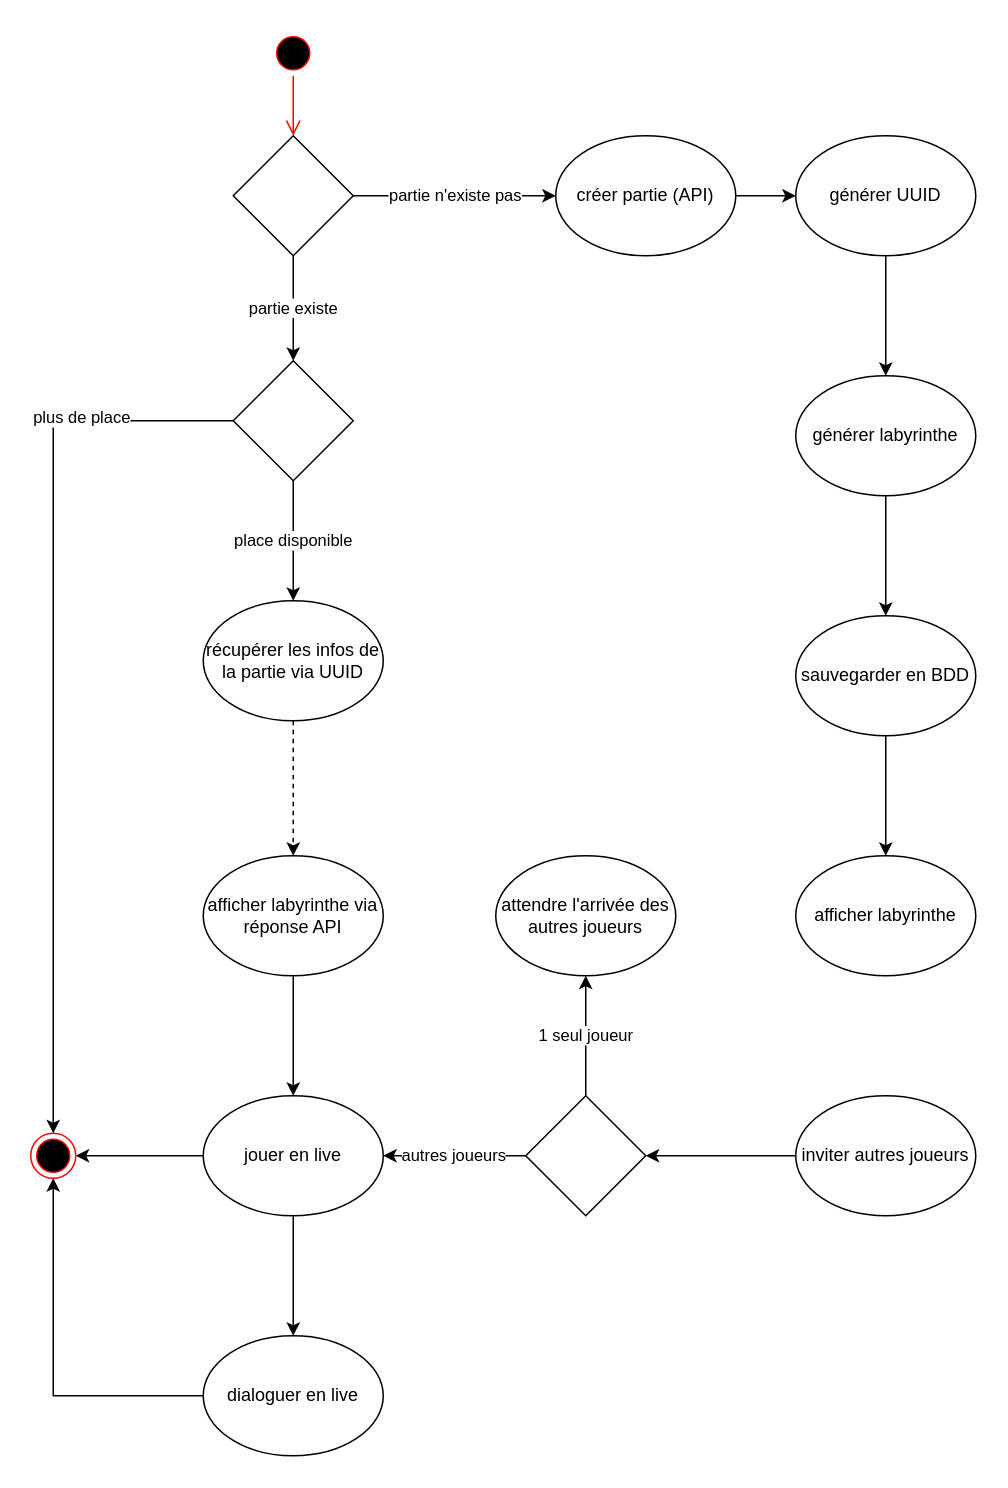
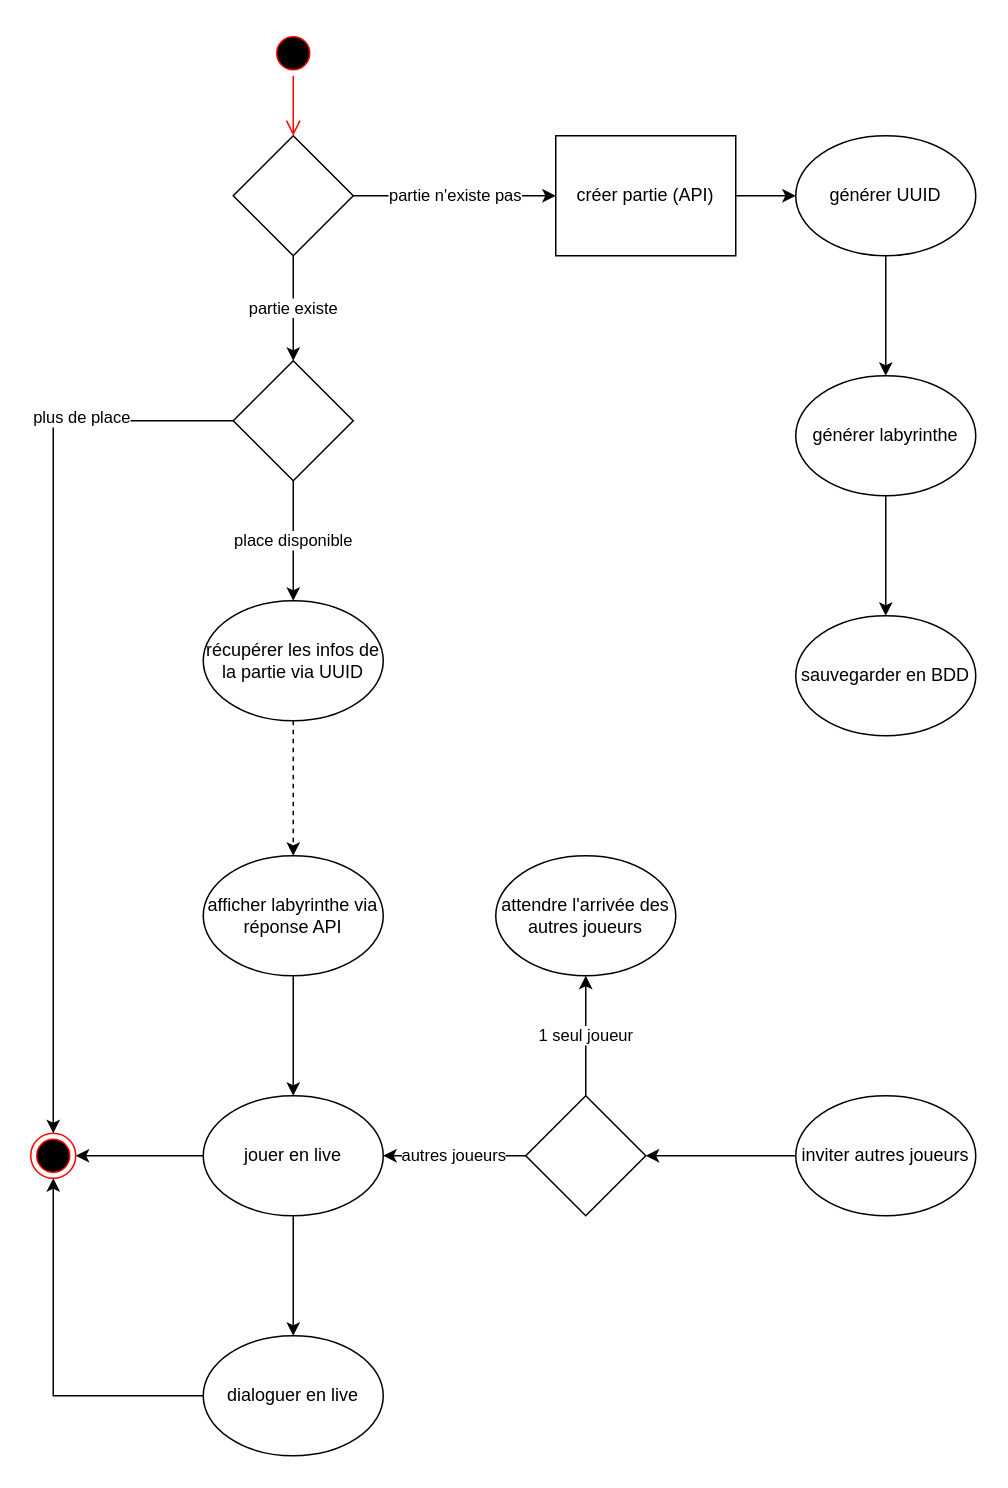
(646, 196) -> (646, 196)
(886, 791) -> none
(886, 916) -> none
